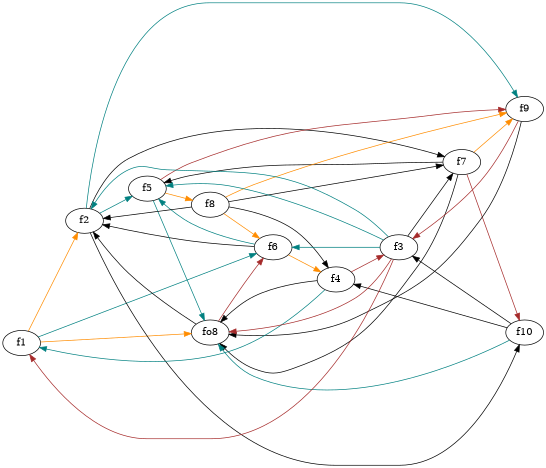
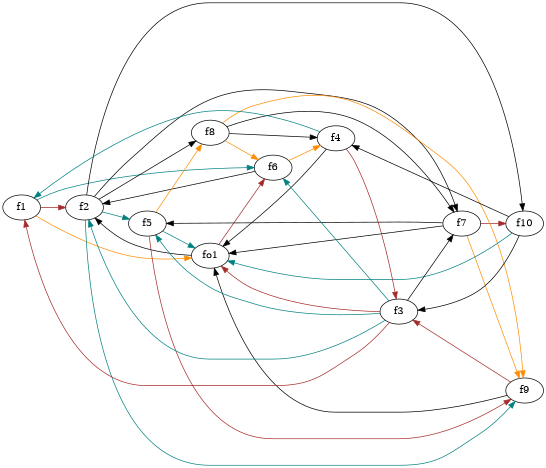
(151, 212) -> (149, 169)
(206, 230) -> none
(52, 285) -> (50, 207)
(210, 333) -> (210, 256)
